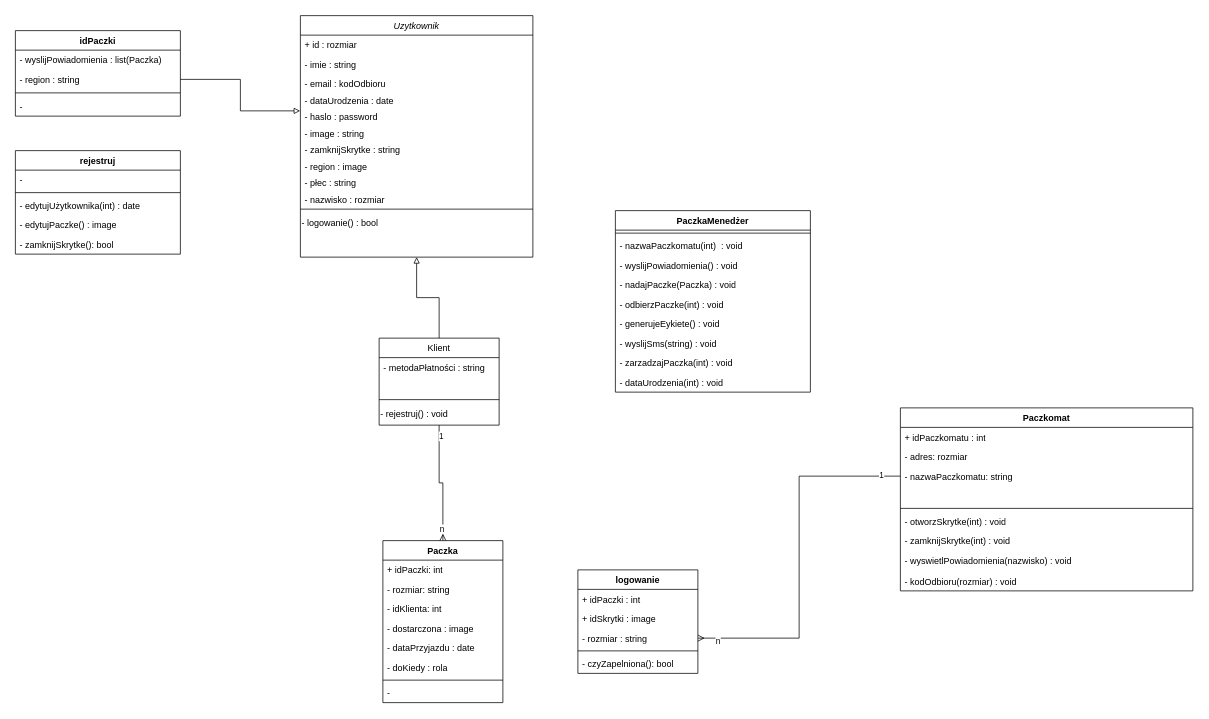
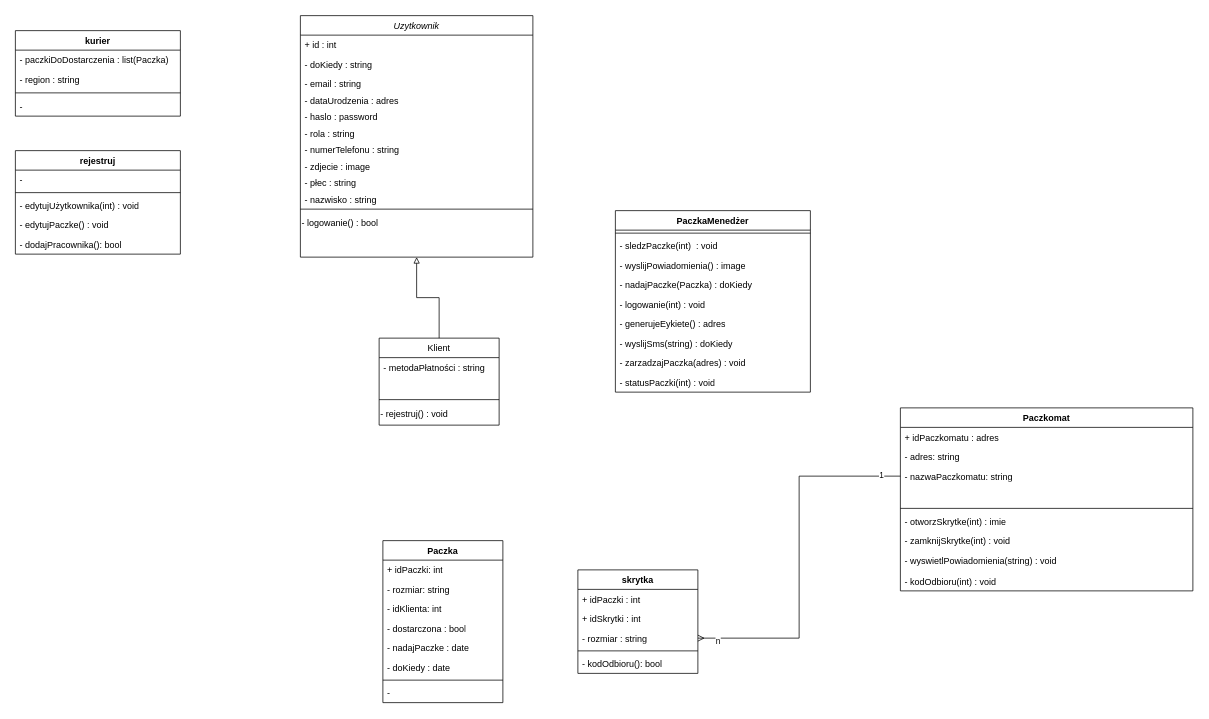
(98, 41) -> (98, 41)
(333, 45) -> (323, 45)
(98, 61) -> (99, 66)
(334, 65) -> (343, 65)
(347, 84) -> (337, 84)
(240, 92) -> none
(354, 101) -> (357, 101)
(338, 134) -> (335, 134)
(360, 150) -> (358, 150)
(338, 167) -> (340, 167)
(348, 200) -> (345, 200)
(91, 206) -> (90, 206)
(75, 226) -> (72, 226)
(75, 245) -> (77, 245)
(688, 247) -> (677, 247)
(684, 266) -> (686, 266)
(685, 286) -> (692, 286)
(680, 305) -> (668, 305)
(678, 325) -> (682, 325)
(676, 344) -> (684, 344)
(686, 364) -> (692, 364)
(680, 383) -> (677, 383)
(948, 438) -> (954, 438)
(941, 457) -> (938, 457)
(442, 483) -> none
(966, 522) -> (965, 522)
(993, 561) -> (988, 561)
(638, 580) -> (638, 580)
(967, 582) -> (957, 582)
(622, 619) -> (617, 619)
(434, 629) -> (432, 629)
(438, 649) -> (433, 649)
(633, 664) -> (627, 664)
(421, 668) -> (422, 668)
